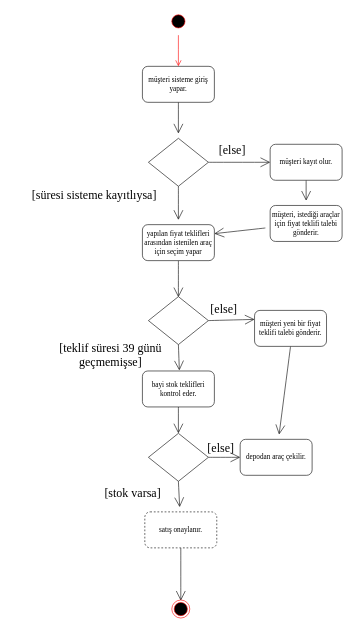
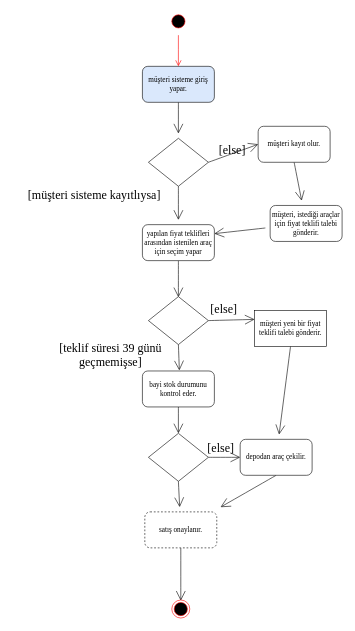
(179, 84) -> (179, 84)
(306, 162) -> (294, 144)
(95, 195) -> (95, 195)
(291, 329) -> (291, 329)
(179, 389) -> (179, 389)
none -> (249, 491)
(133, 493) -> none
